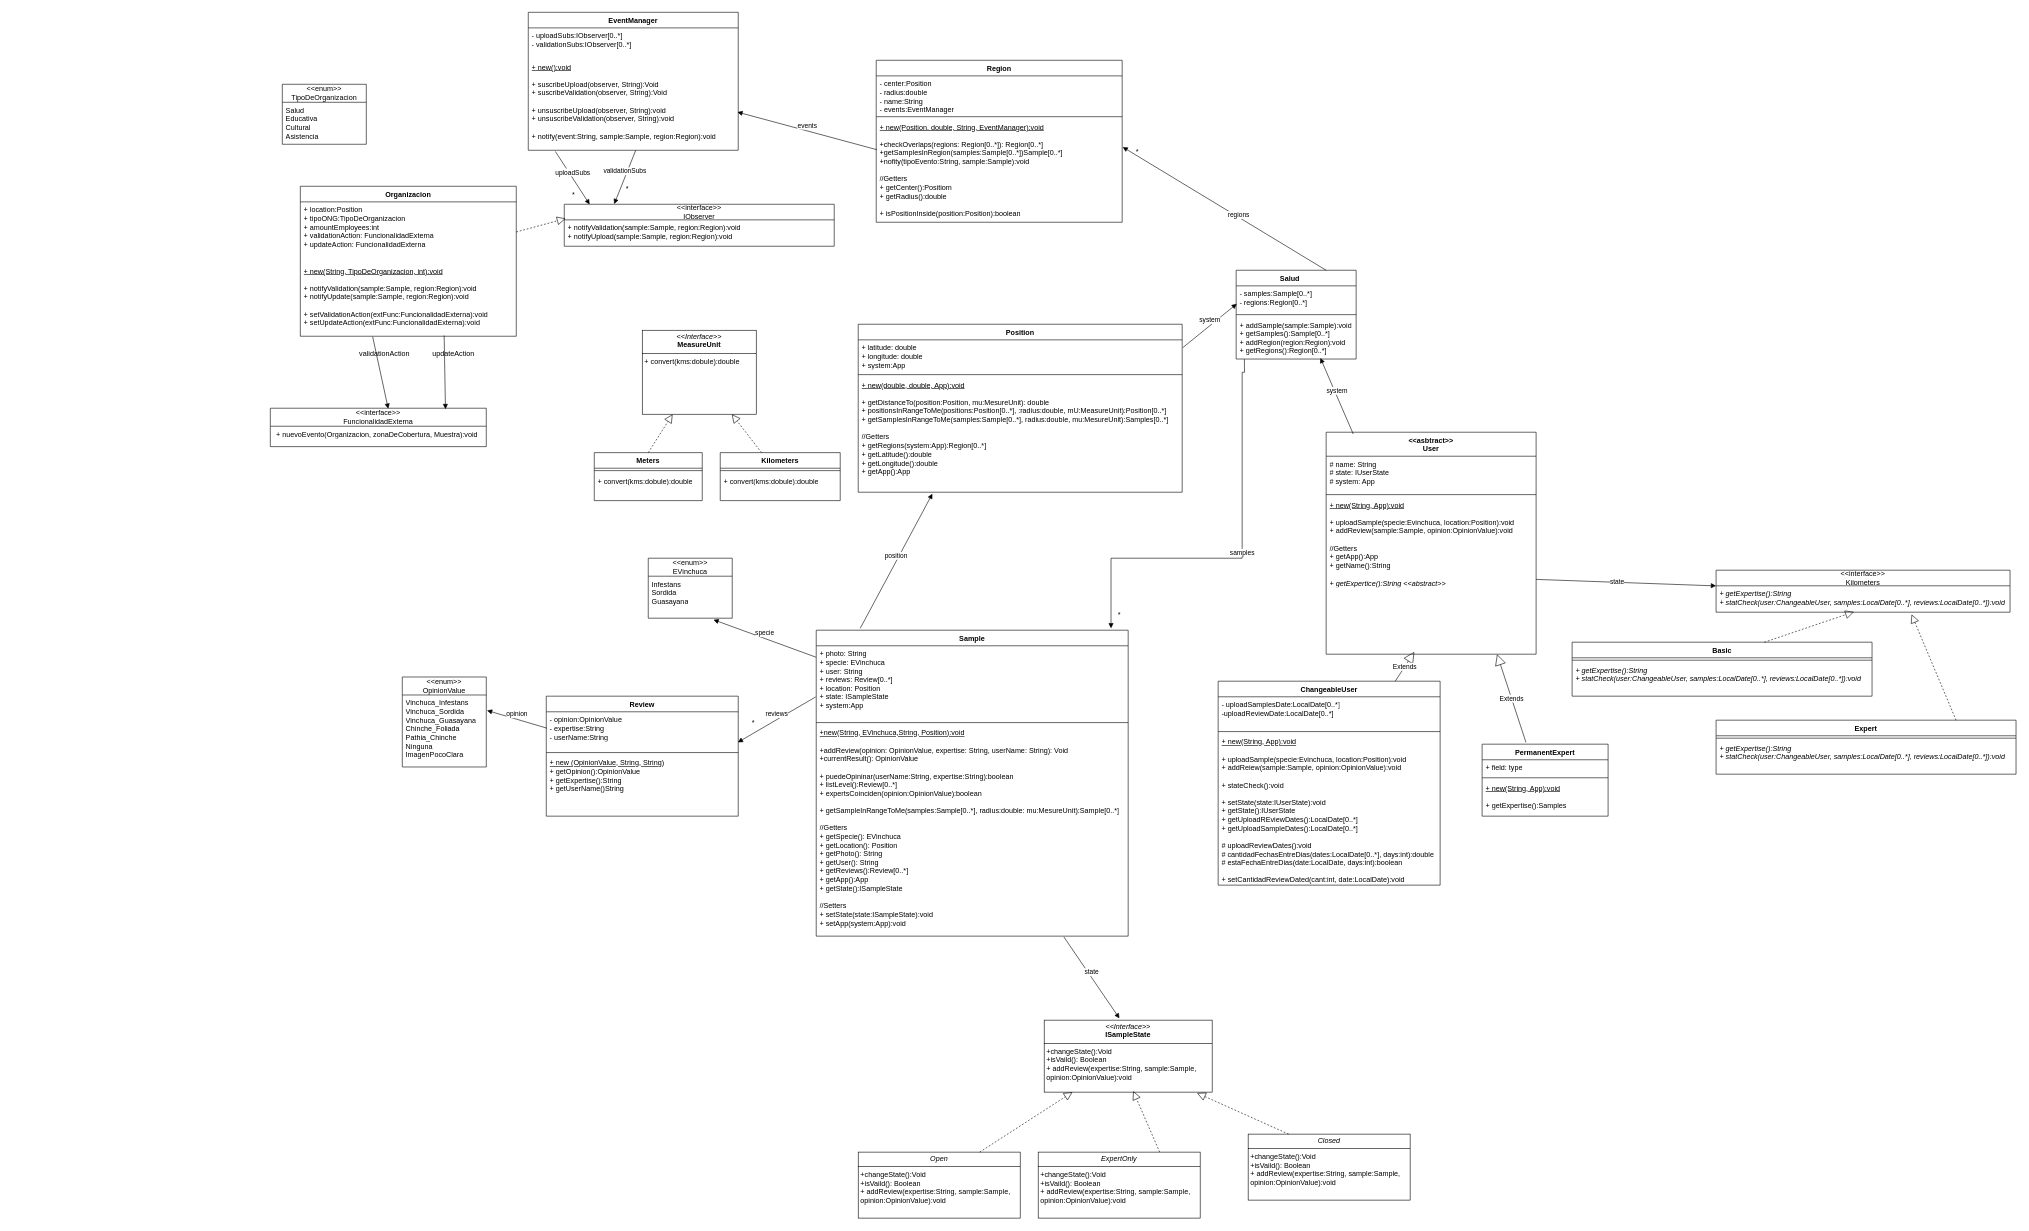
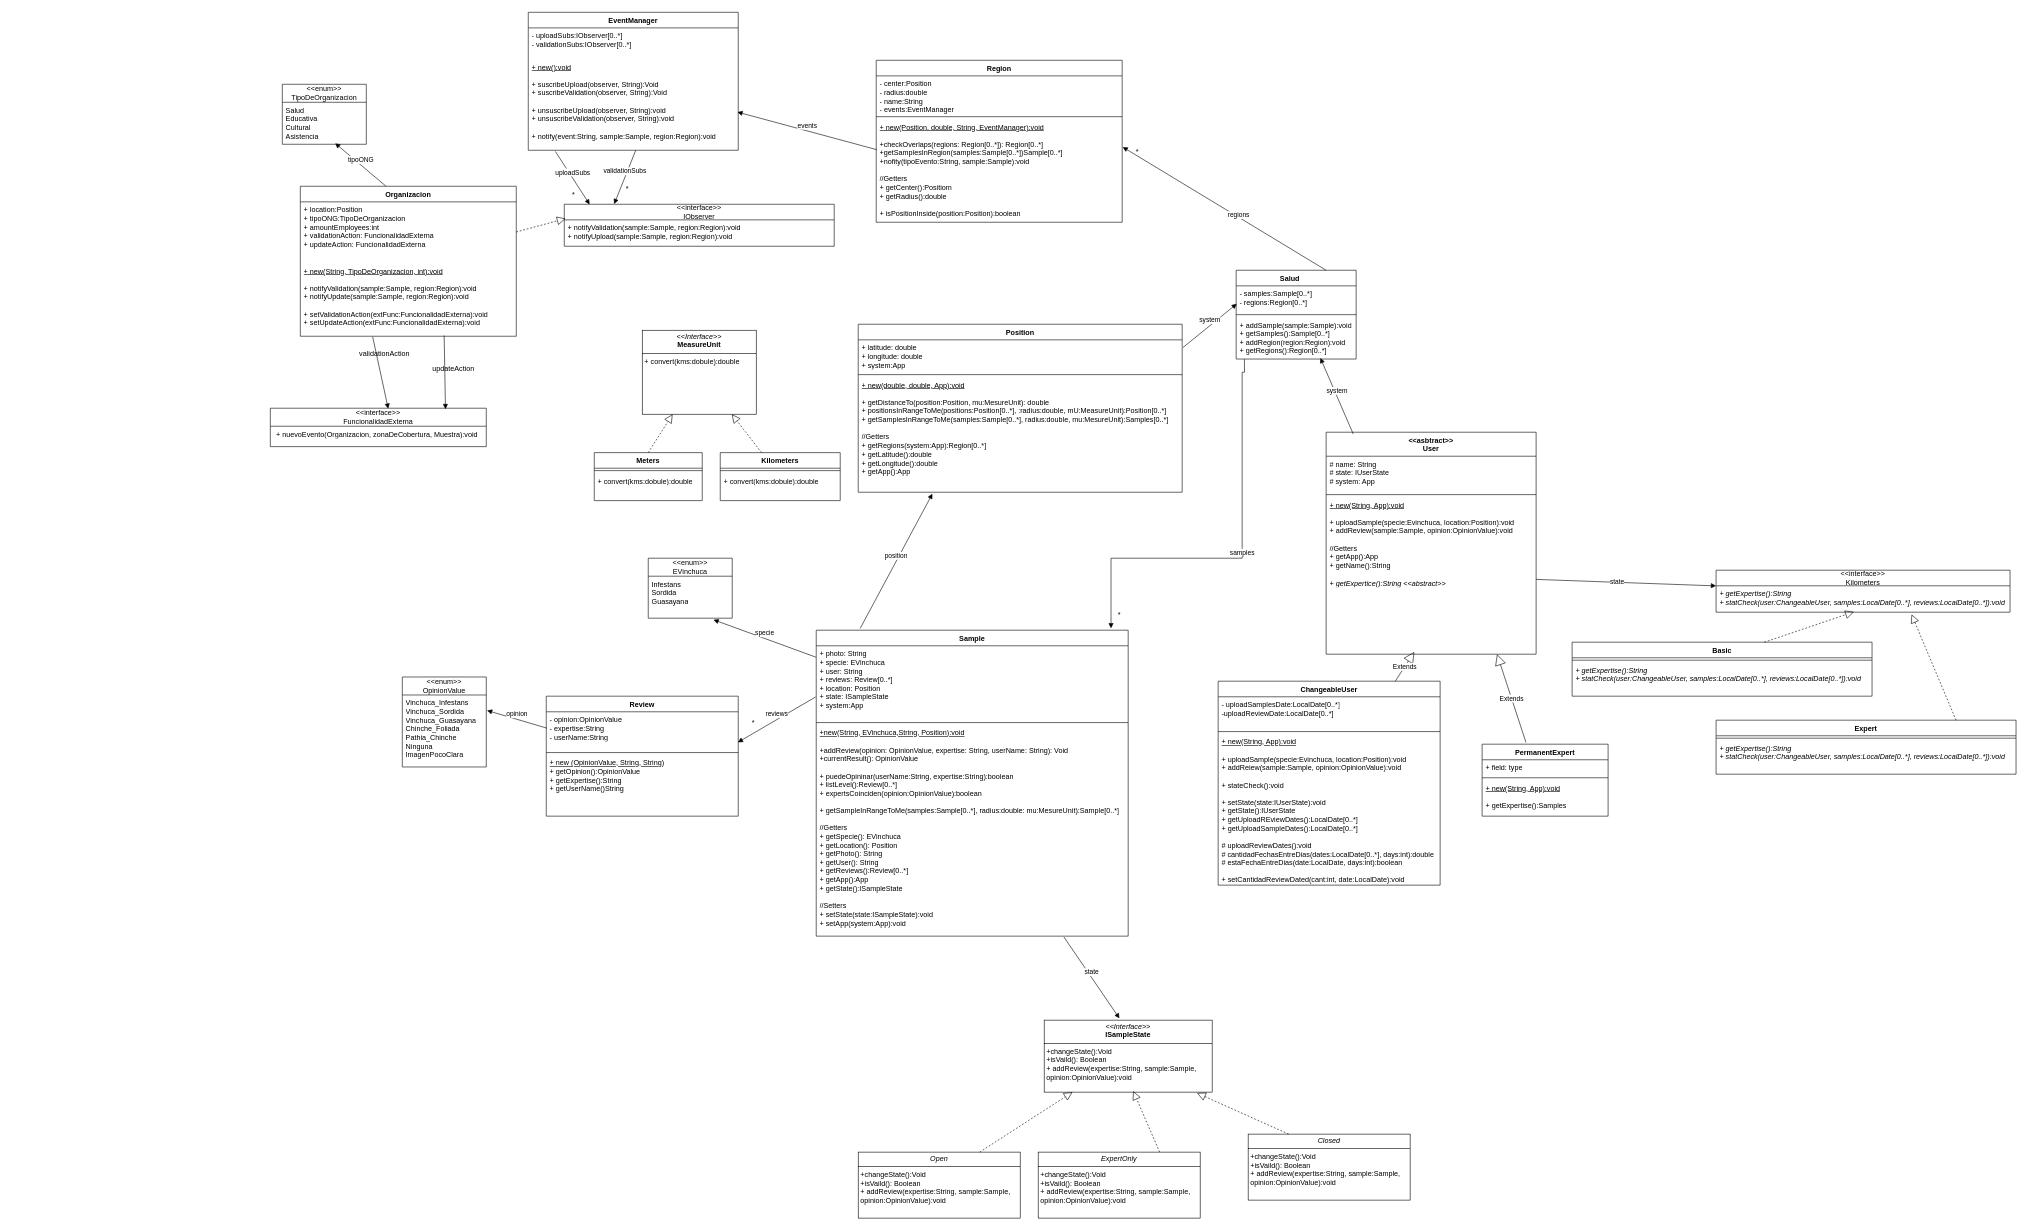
none -> (361, 165)
(453, 354) -> (453, 369)
